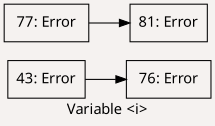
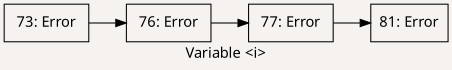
none -> (224, 23)
(46, 79) -> (46, 23)
